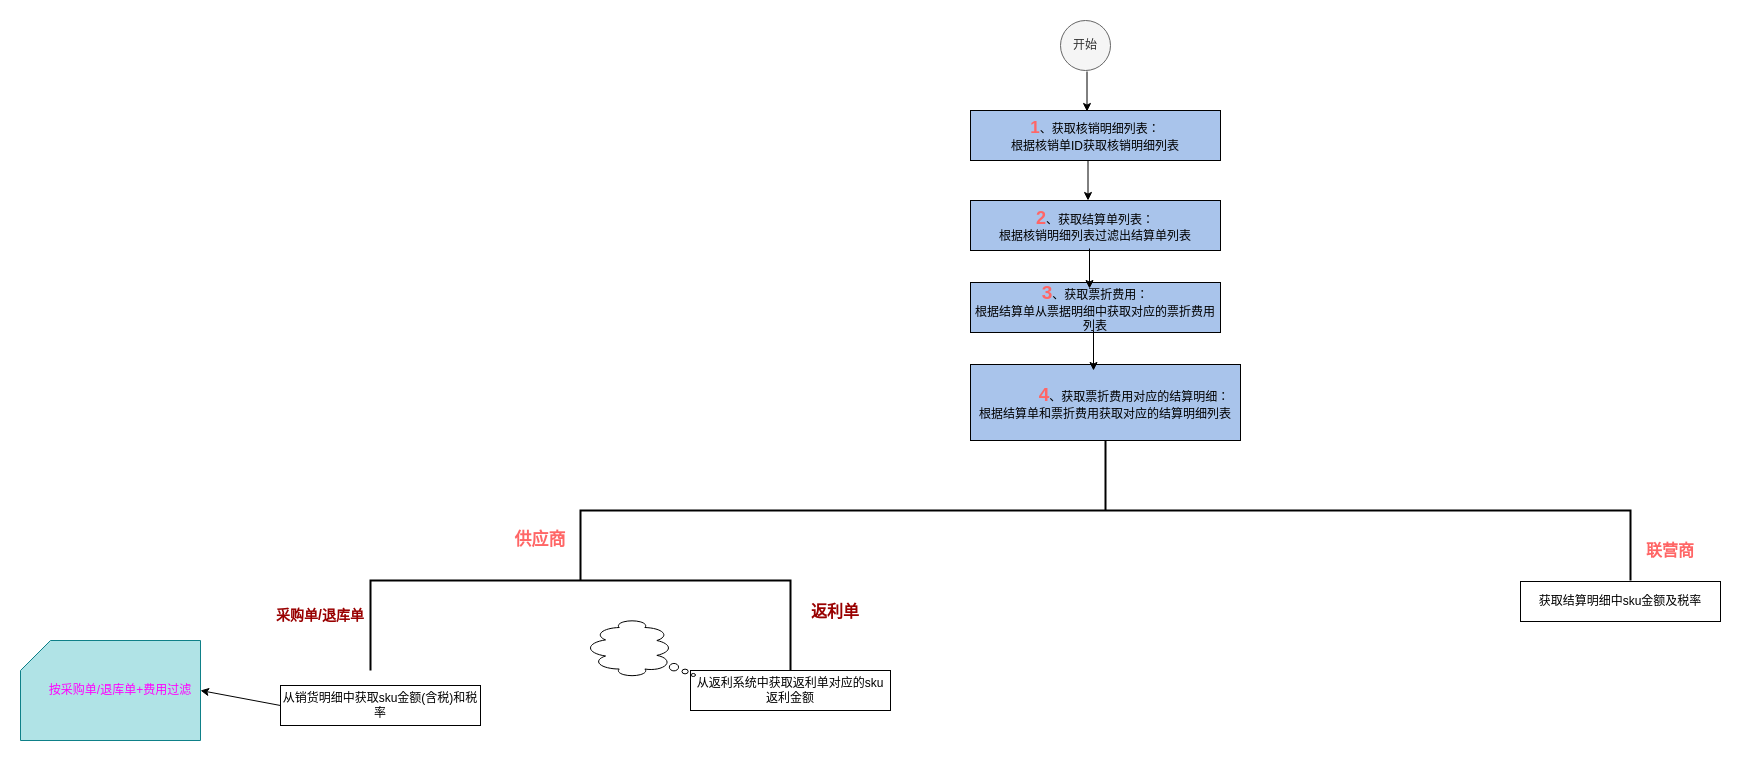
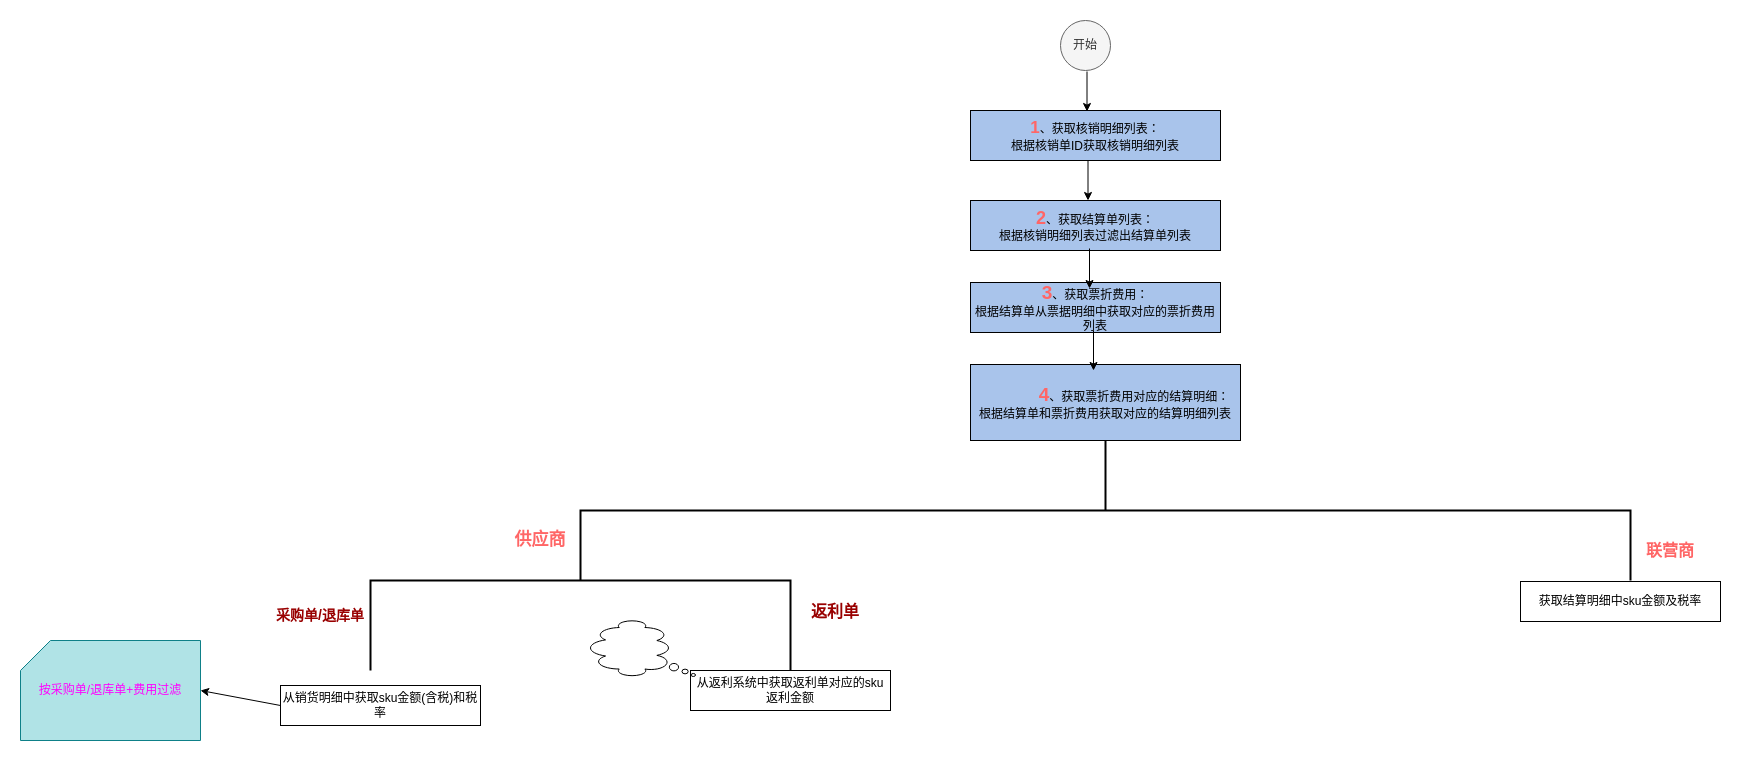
(121, 691) -> (111, 691)
